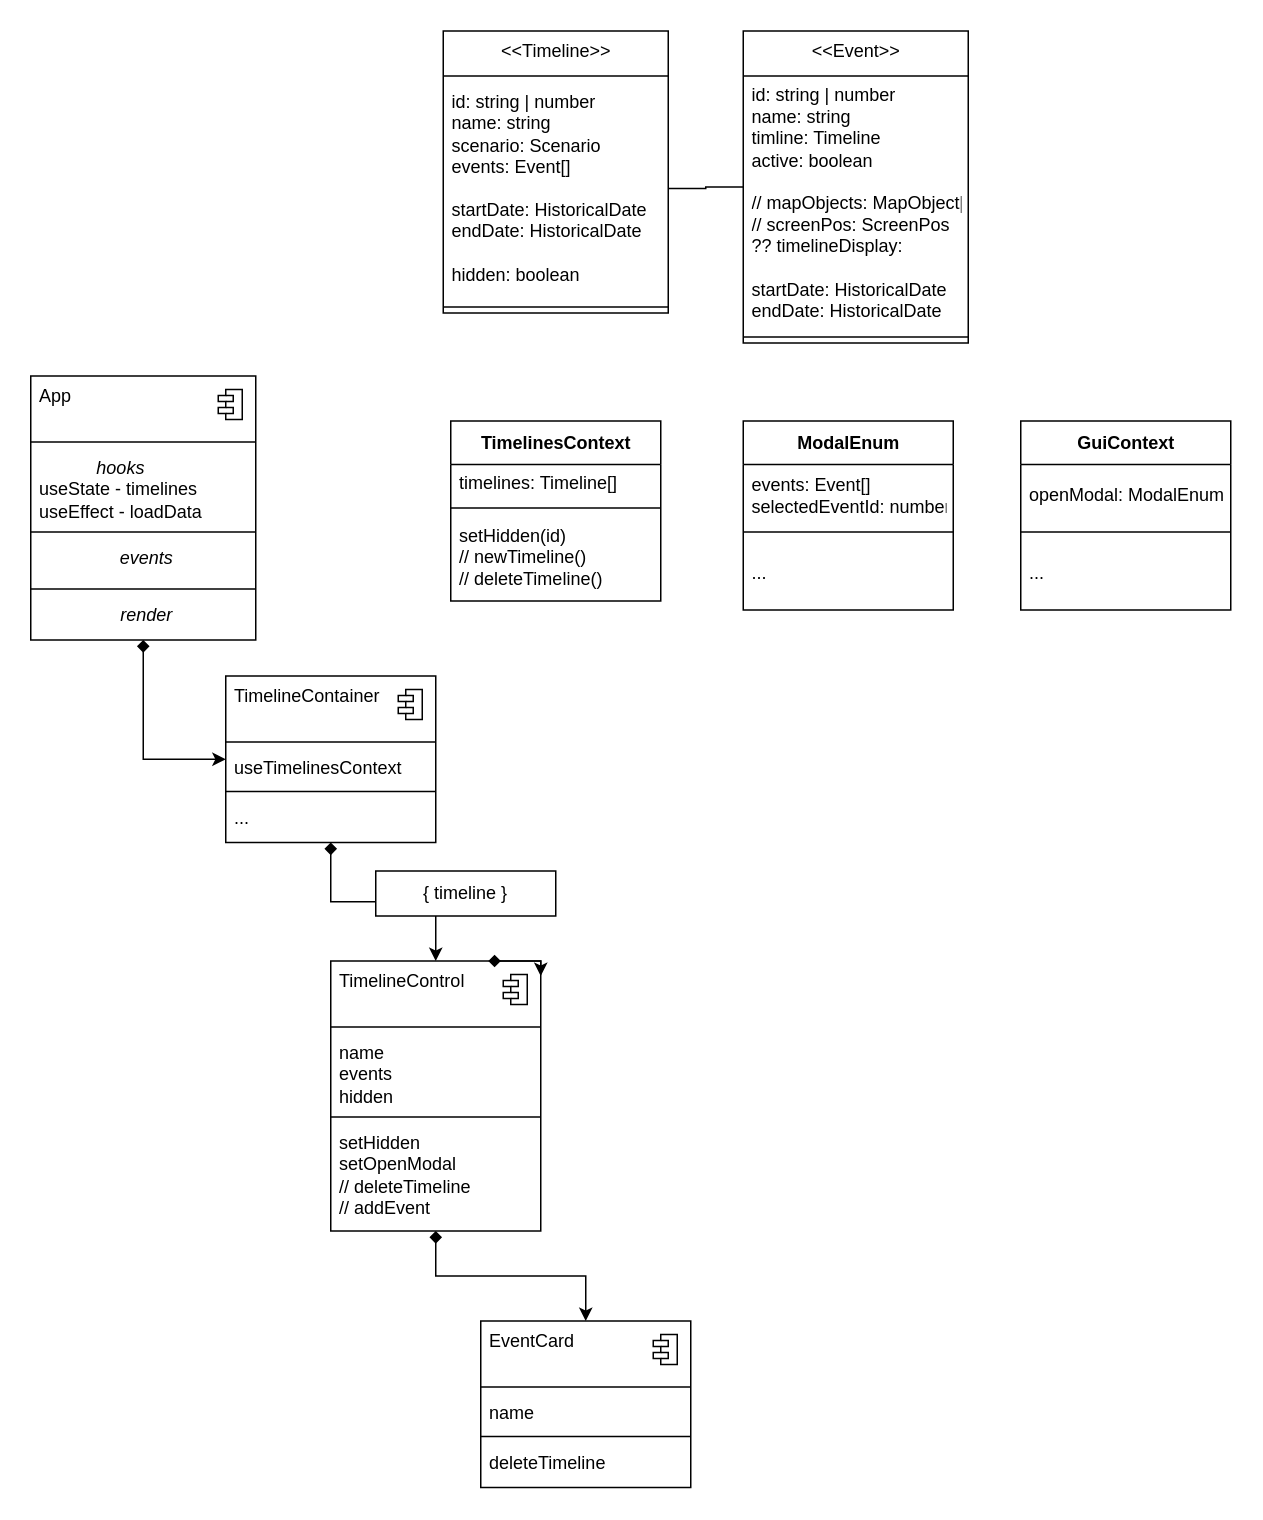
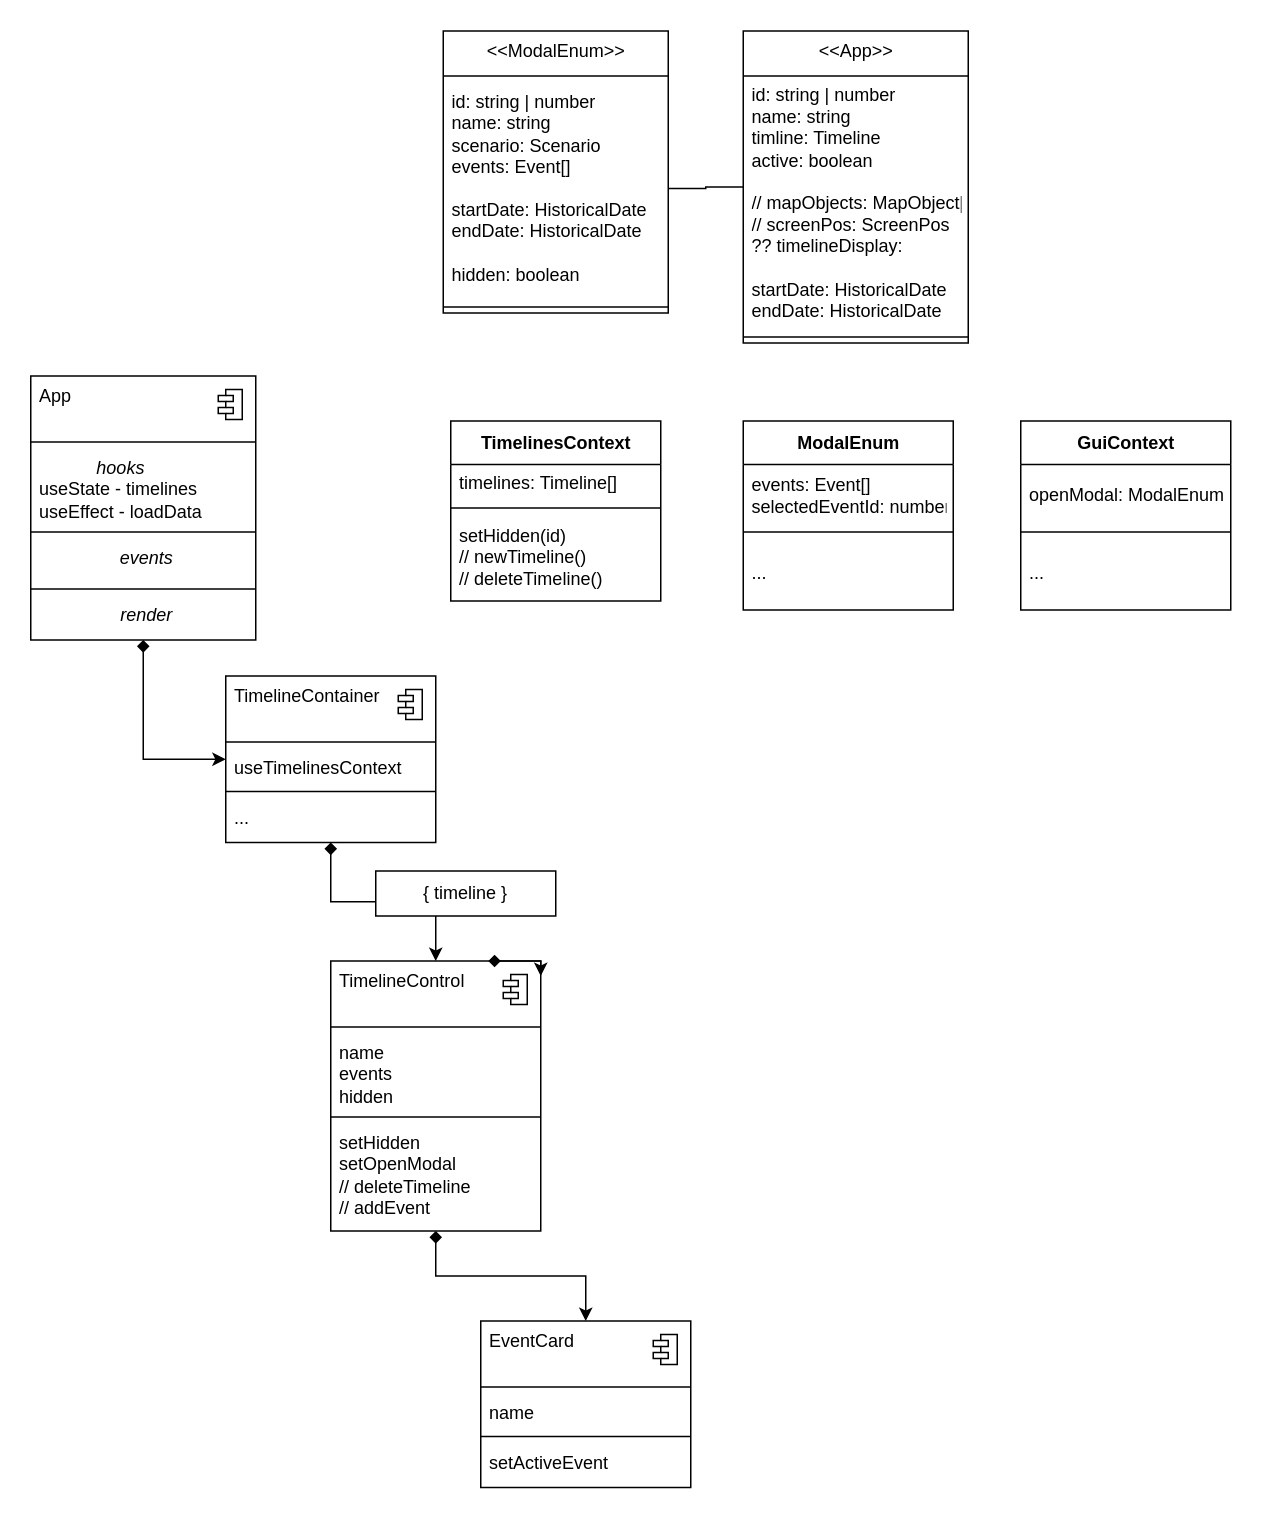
(557, 52) -> (557, 52)
(857, 52) -> (857, 52)
(551, 1464) -> (558, 1464)
